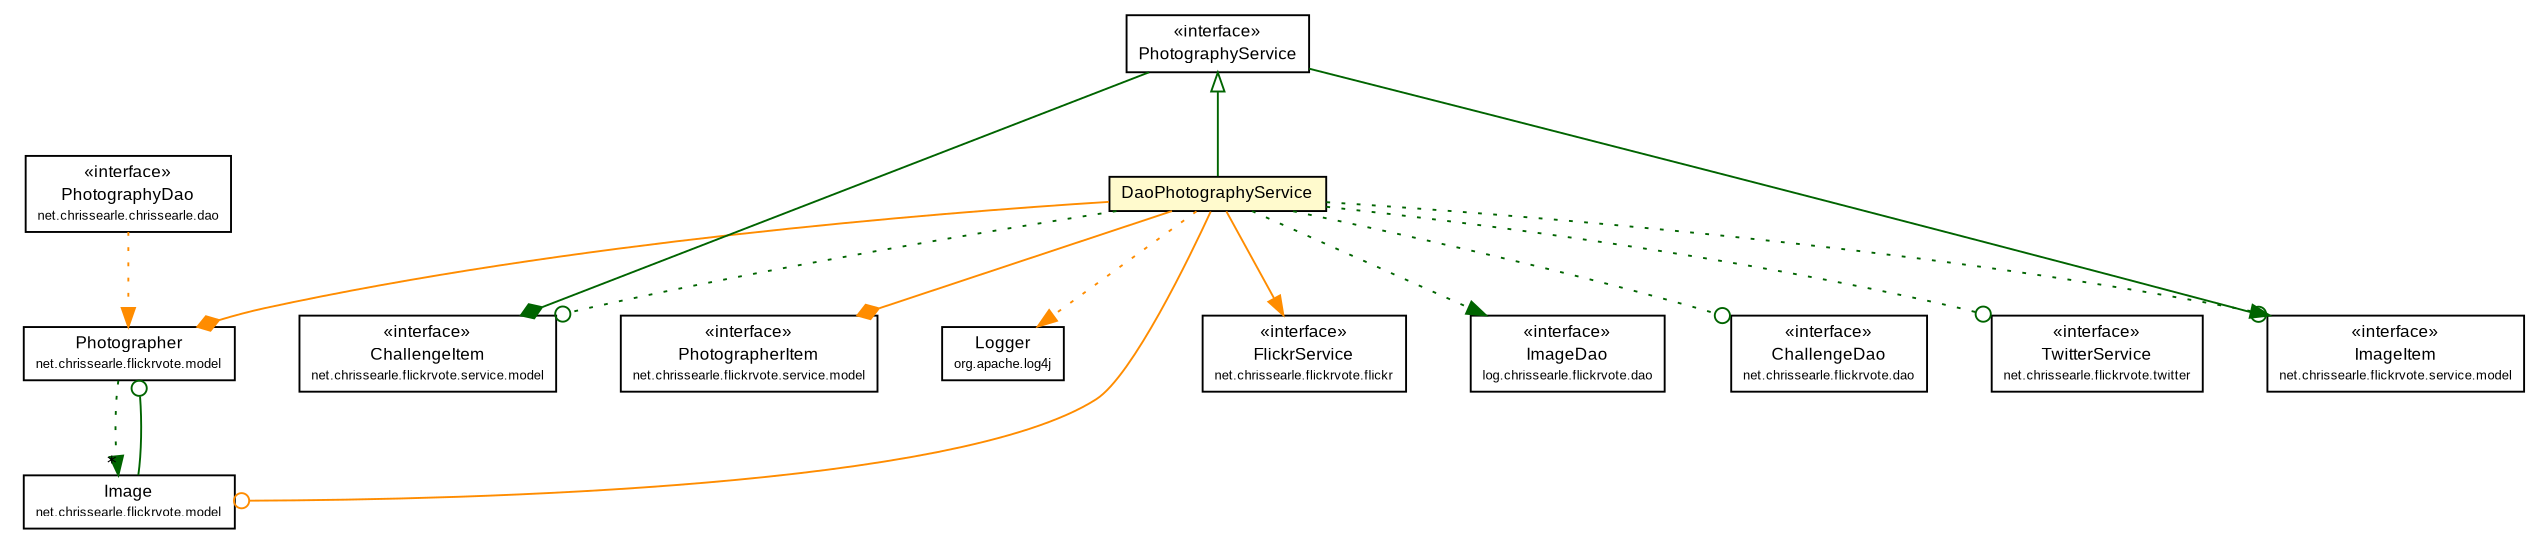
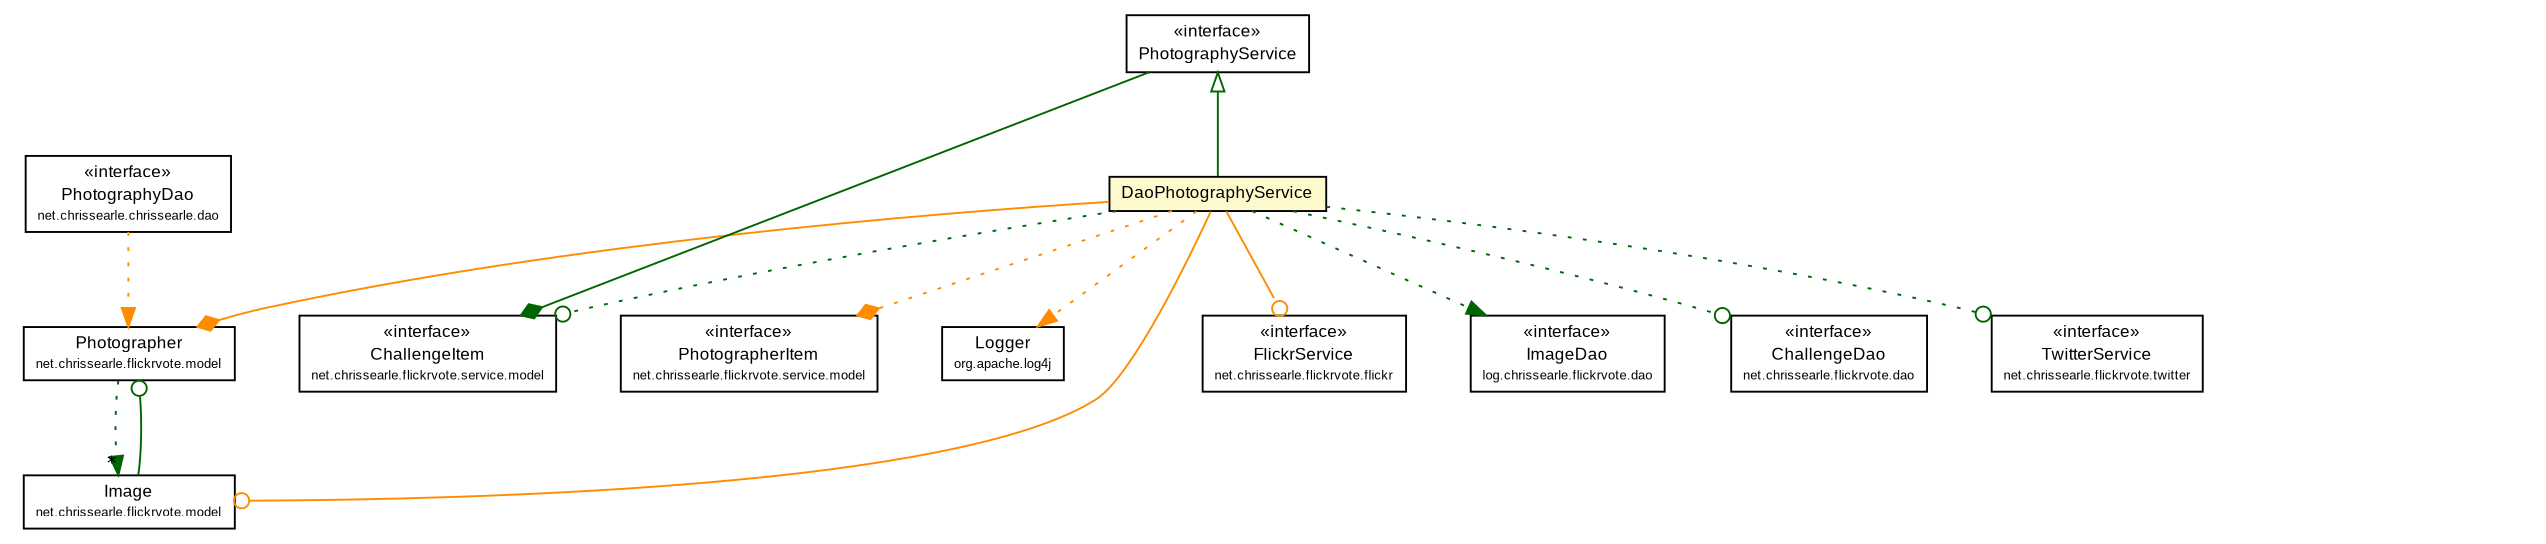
(1250, 255) -> (1250, 255)
(1026, 260) -> (1026, 260)
(2395, 354) -> none
